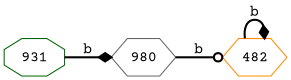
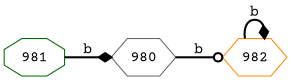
(34, 57) -> (34, 57)
(255, 57) -> (255, 57)
